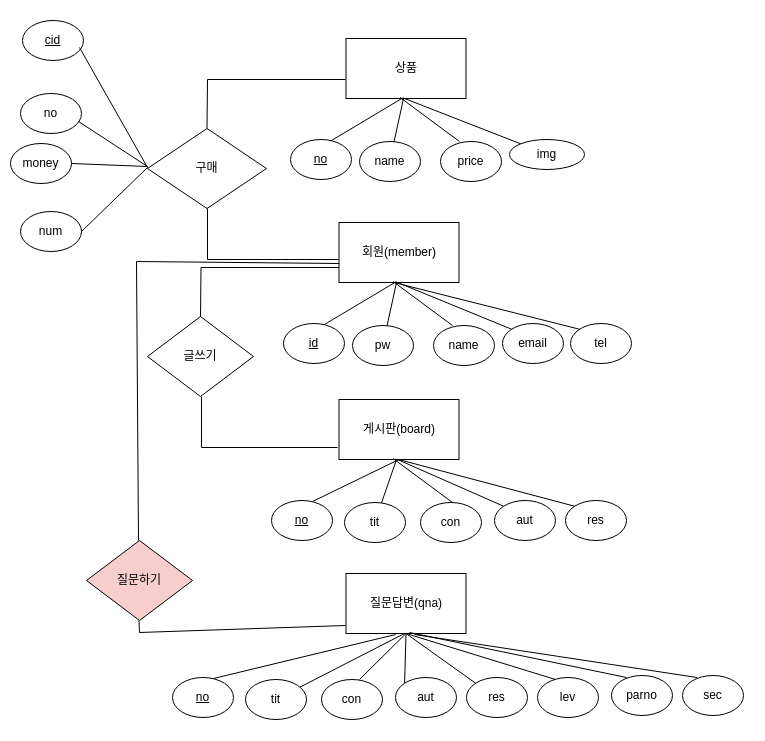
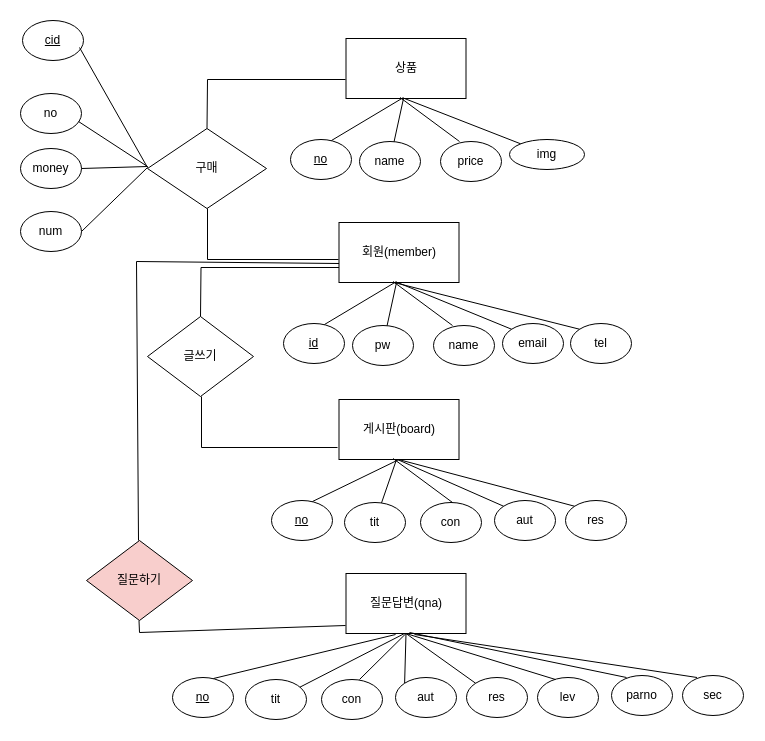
(41, 164) -> (51, 169)
